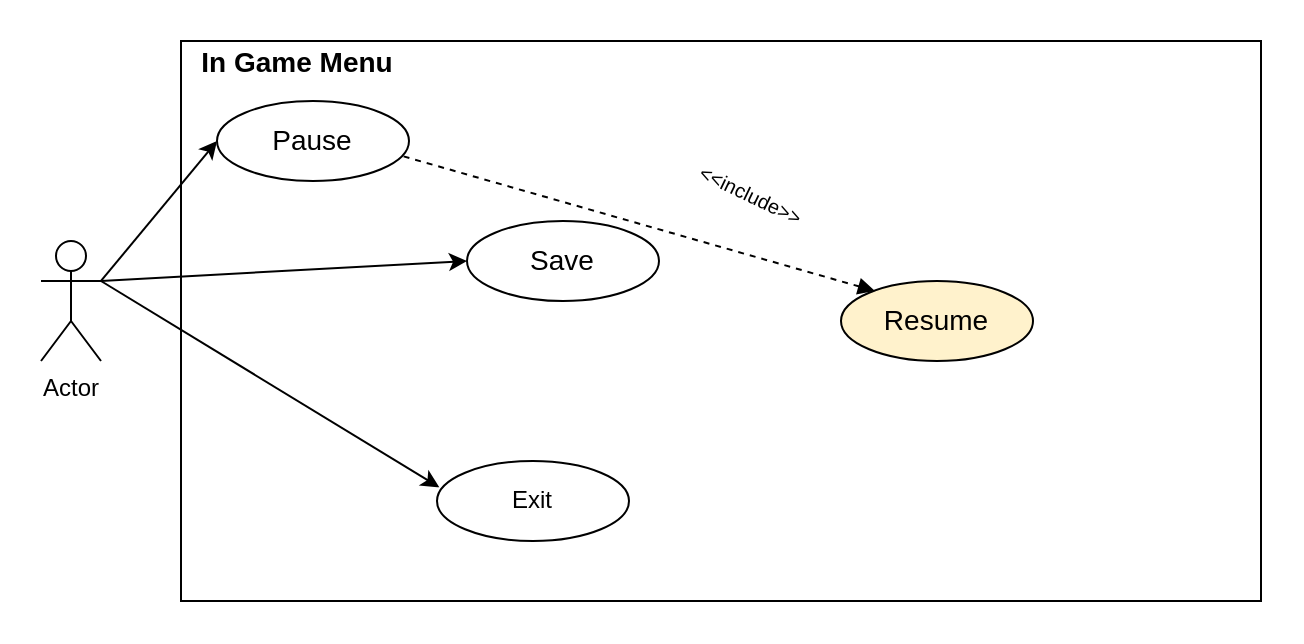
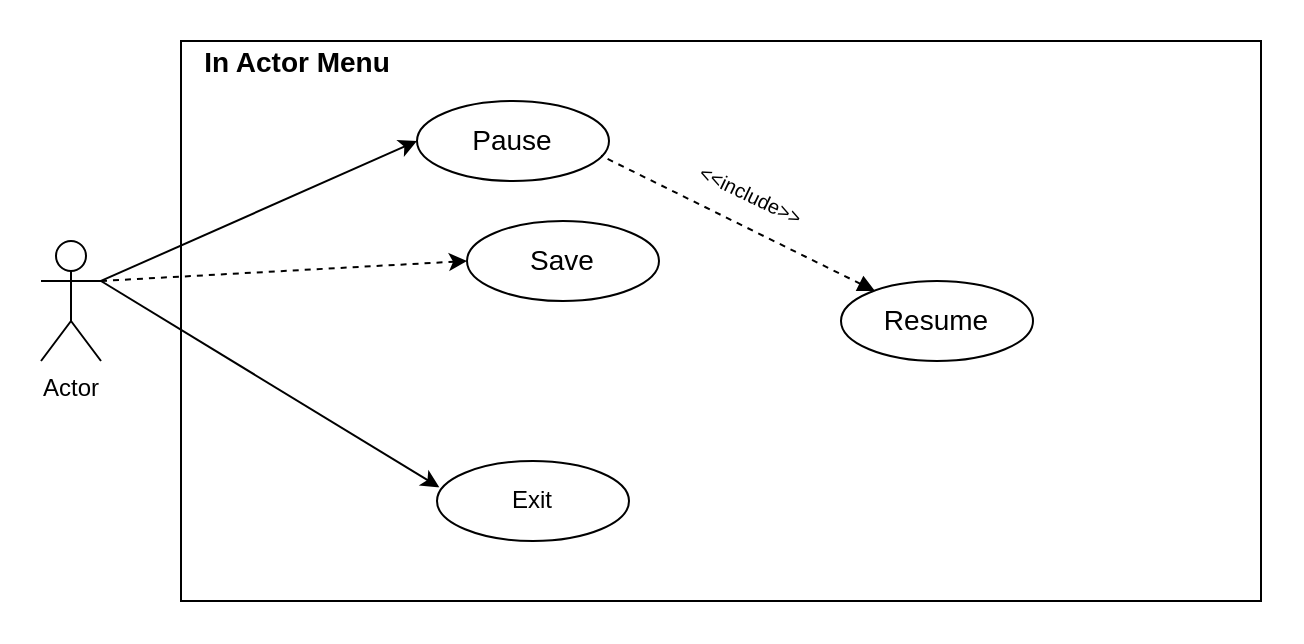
(298, 63) -> (298, 63)
(313, 141) -> (513, 141)
(279, 271) -> (279, 271)
(937, 321) -> (937, 321)
